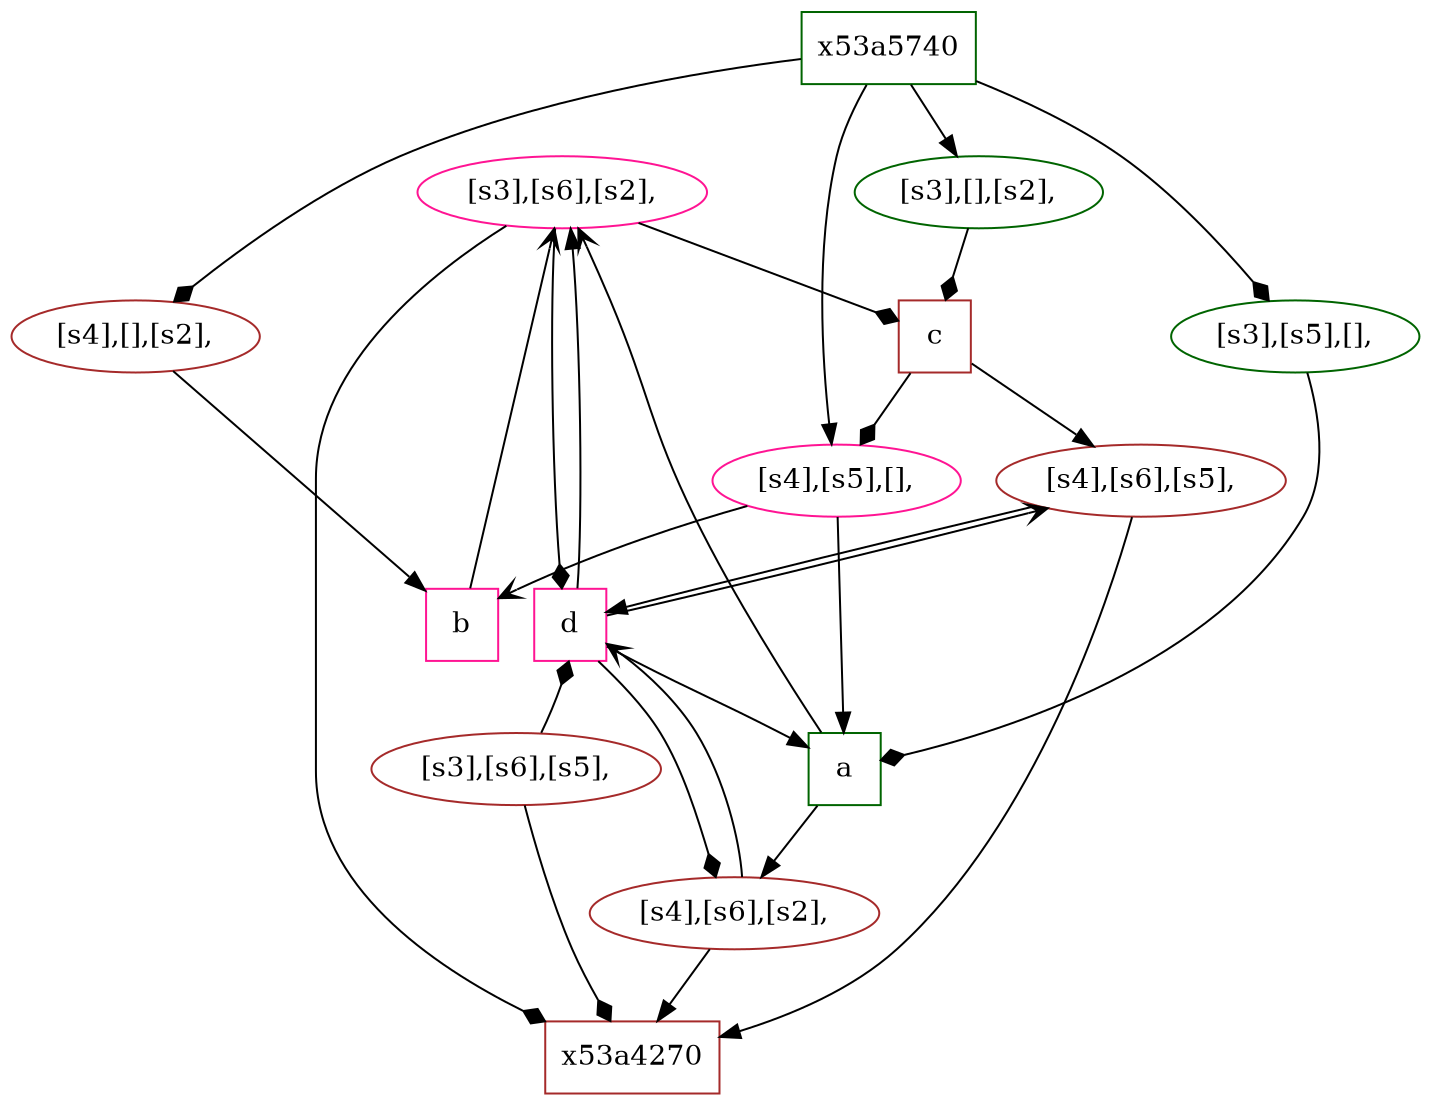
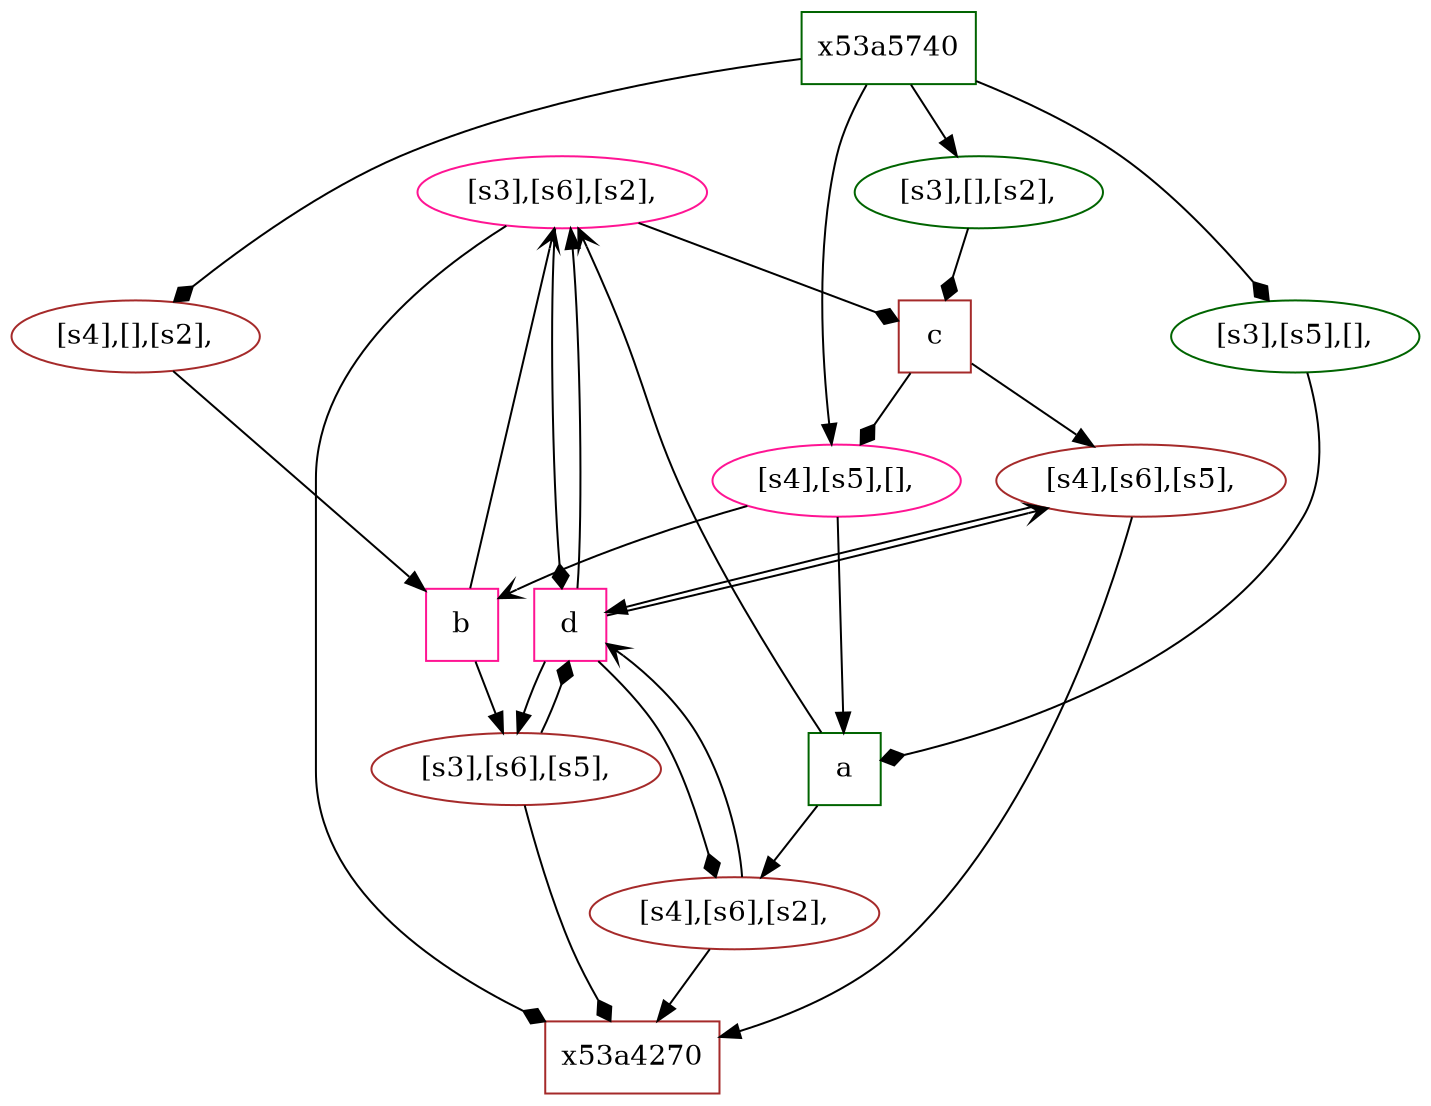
none -> (486, 688)
(698, 693) -> (534, 687)
